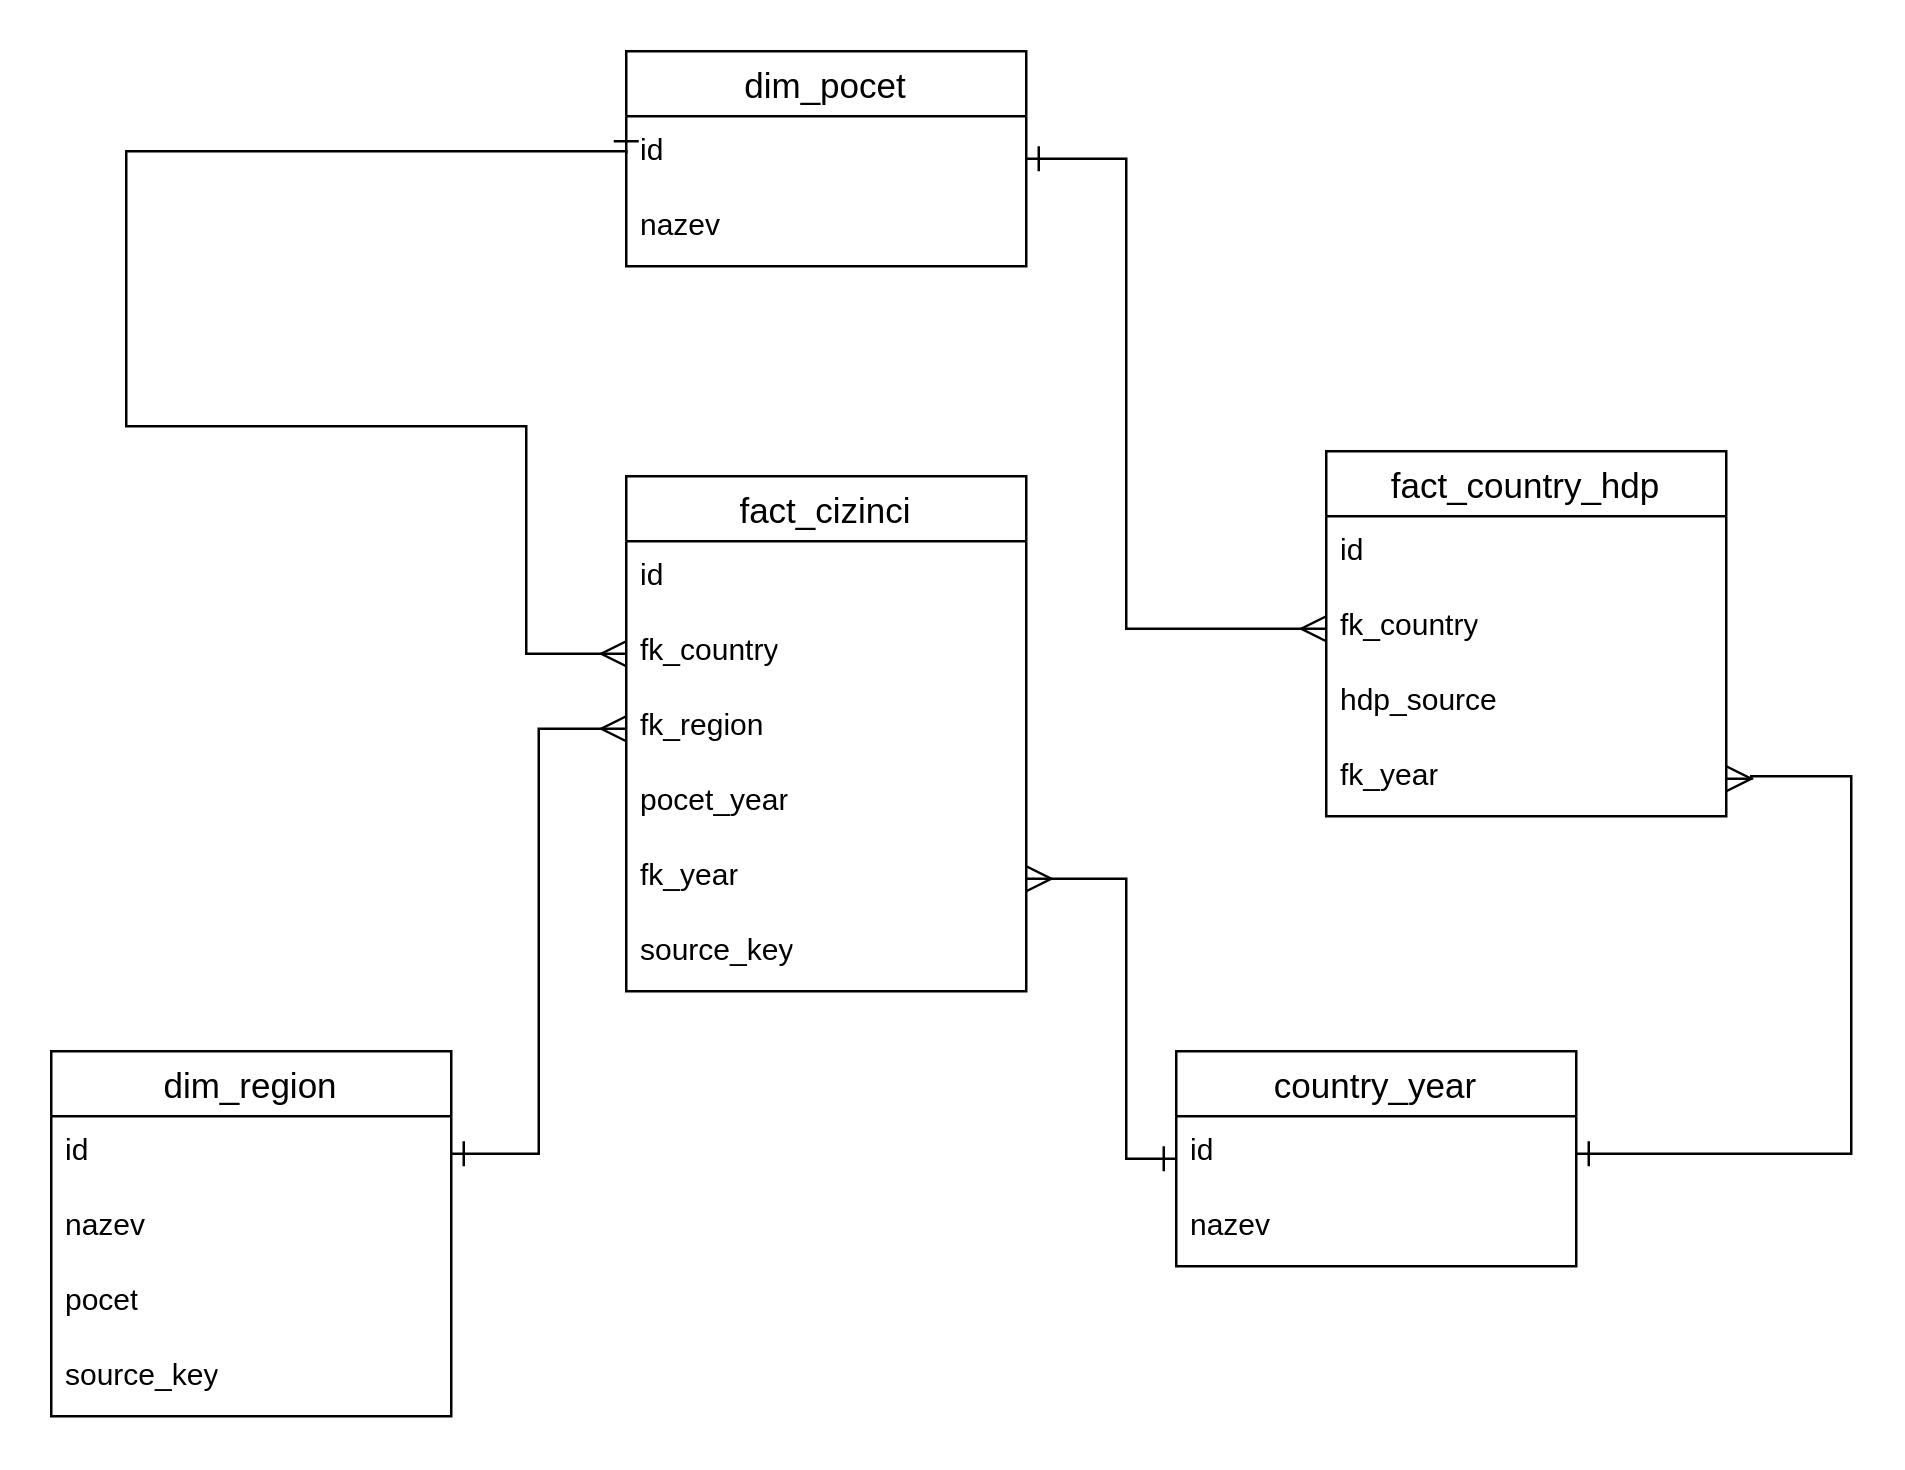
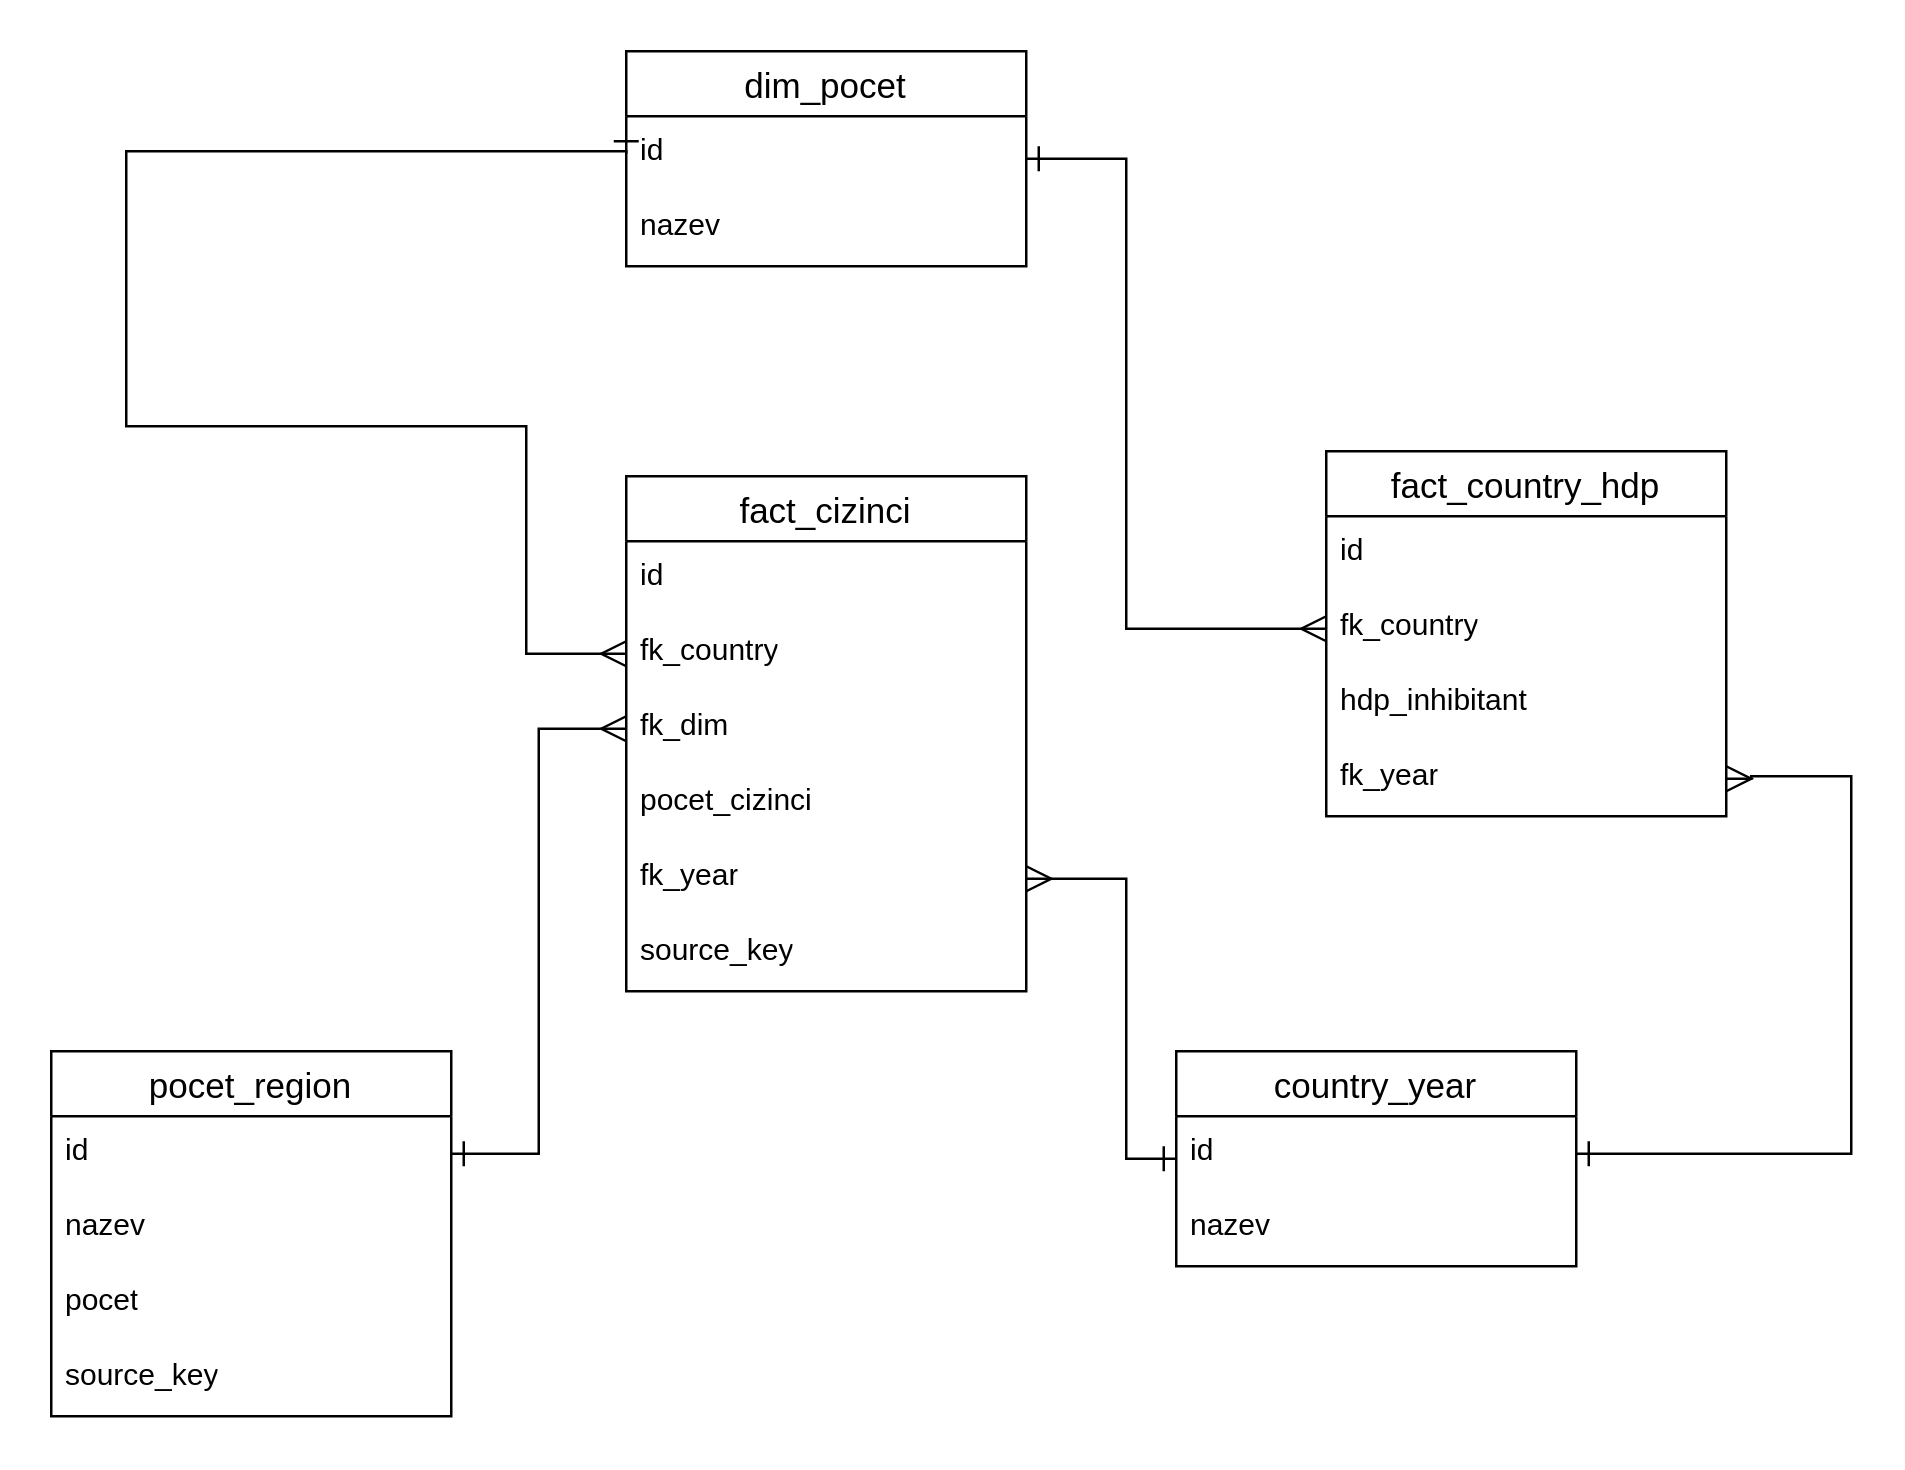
(1425, 702) -> (1447, 702)
(713, 727) -> (688, 727)
(725, 802) -> (739, 802)
(250, 1086) -> (250, 1086)
